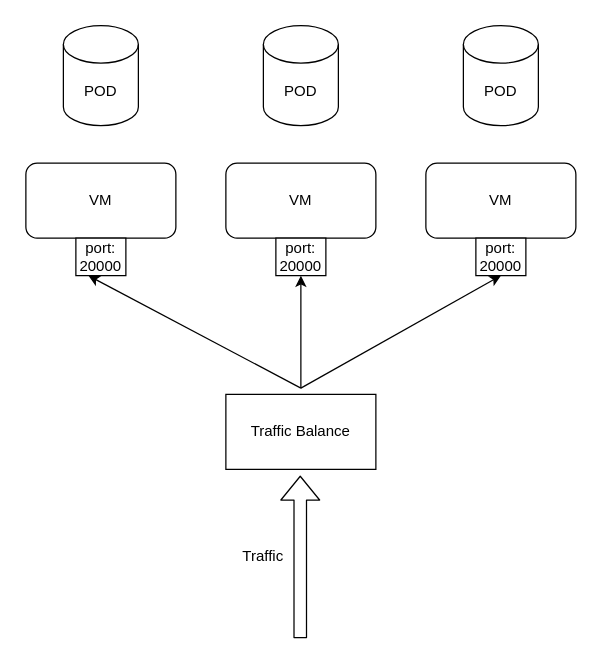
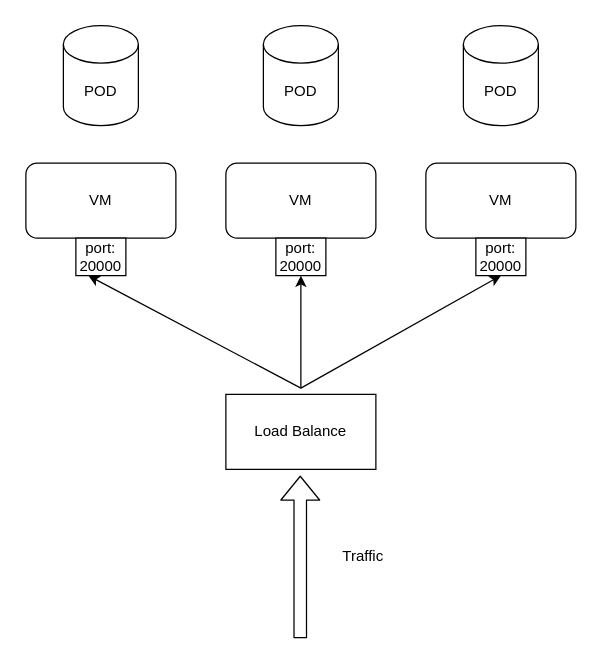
(301, 432) -> (301, 432)
(263, 557) -> (363, 557)
